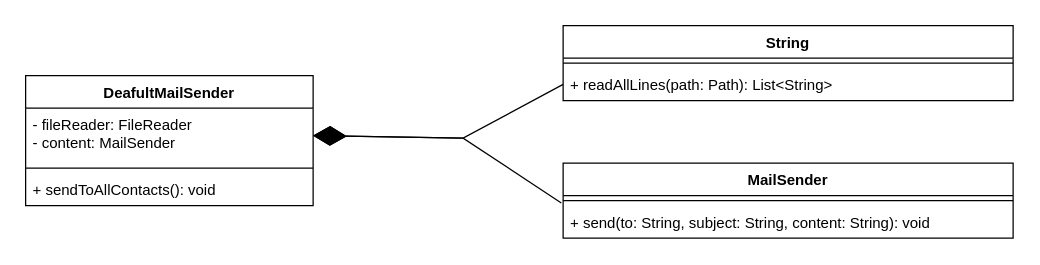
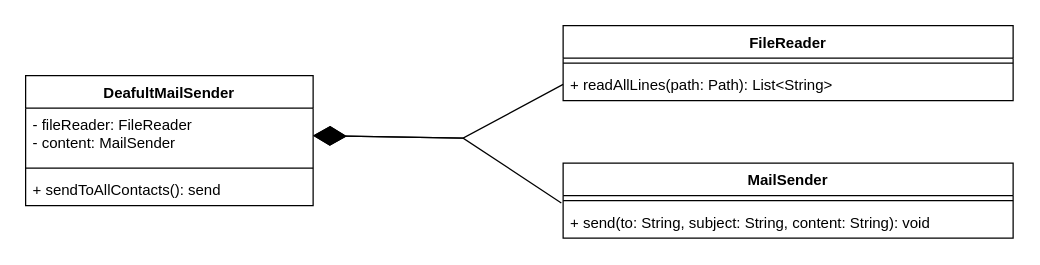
(788, 43) -> (788, 43)
(134, 190) -> (136, 190)
